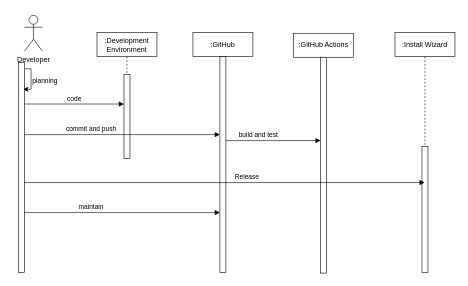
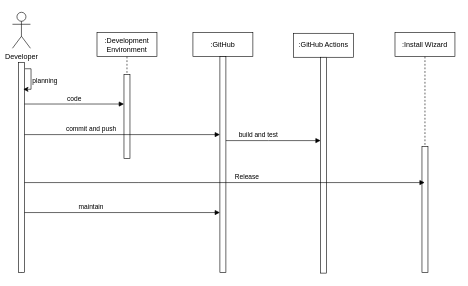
(33, 33) -> (21, 30)
